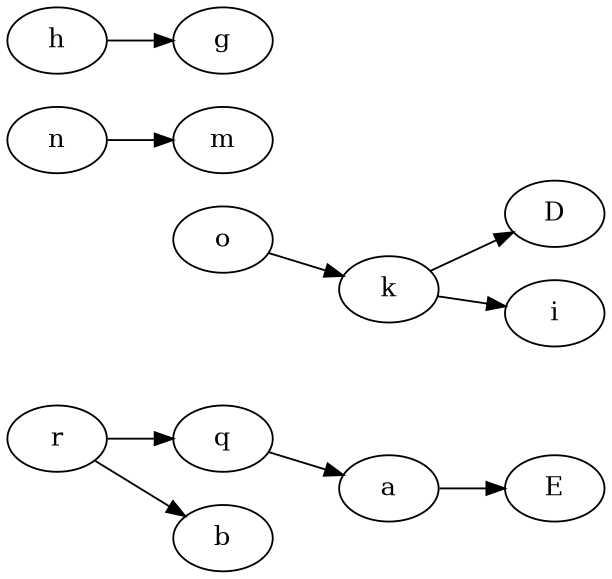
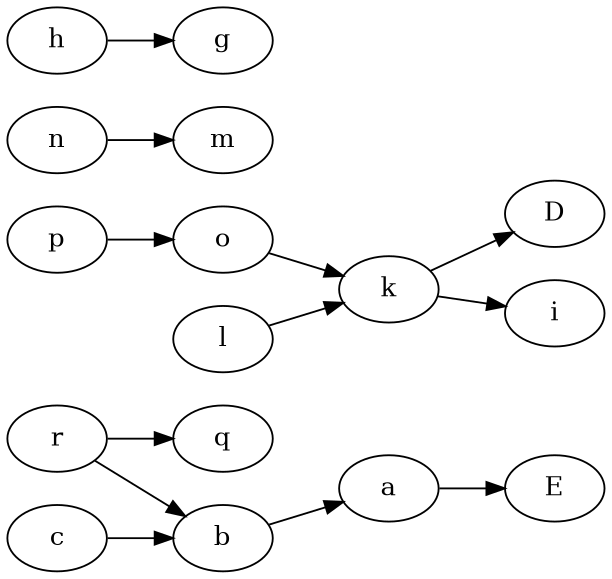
none -> (57, 240)
none -> (223, 339)
(297, 461) -> (297, 516)
none -> (57, 538)
